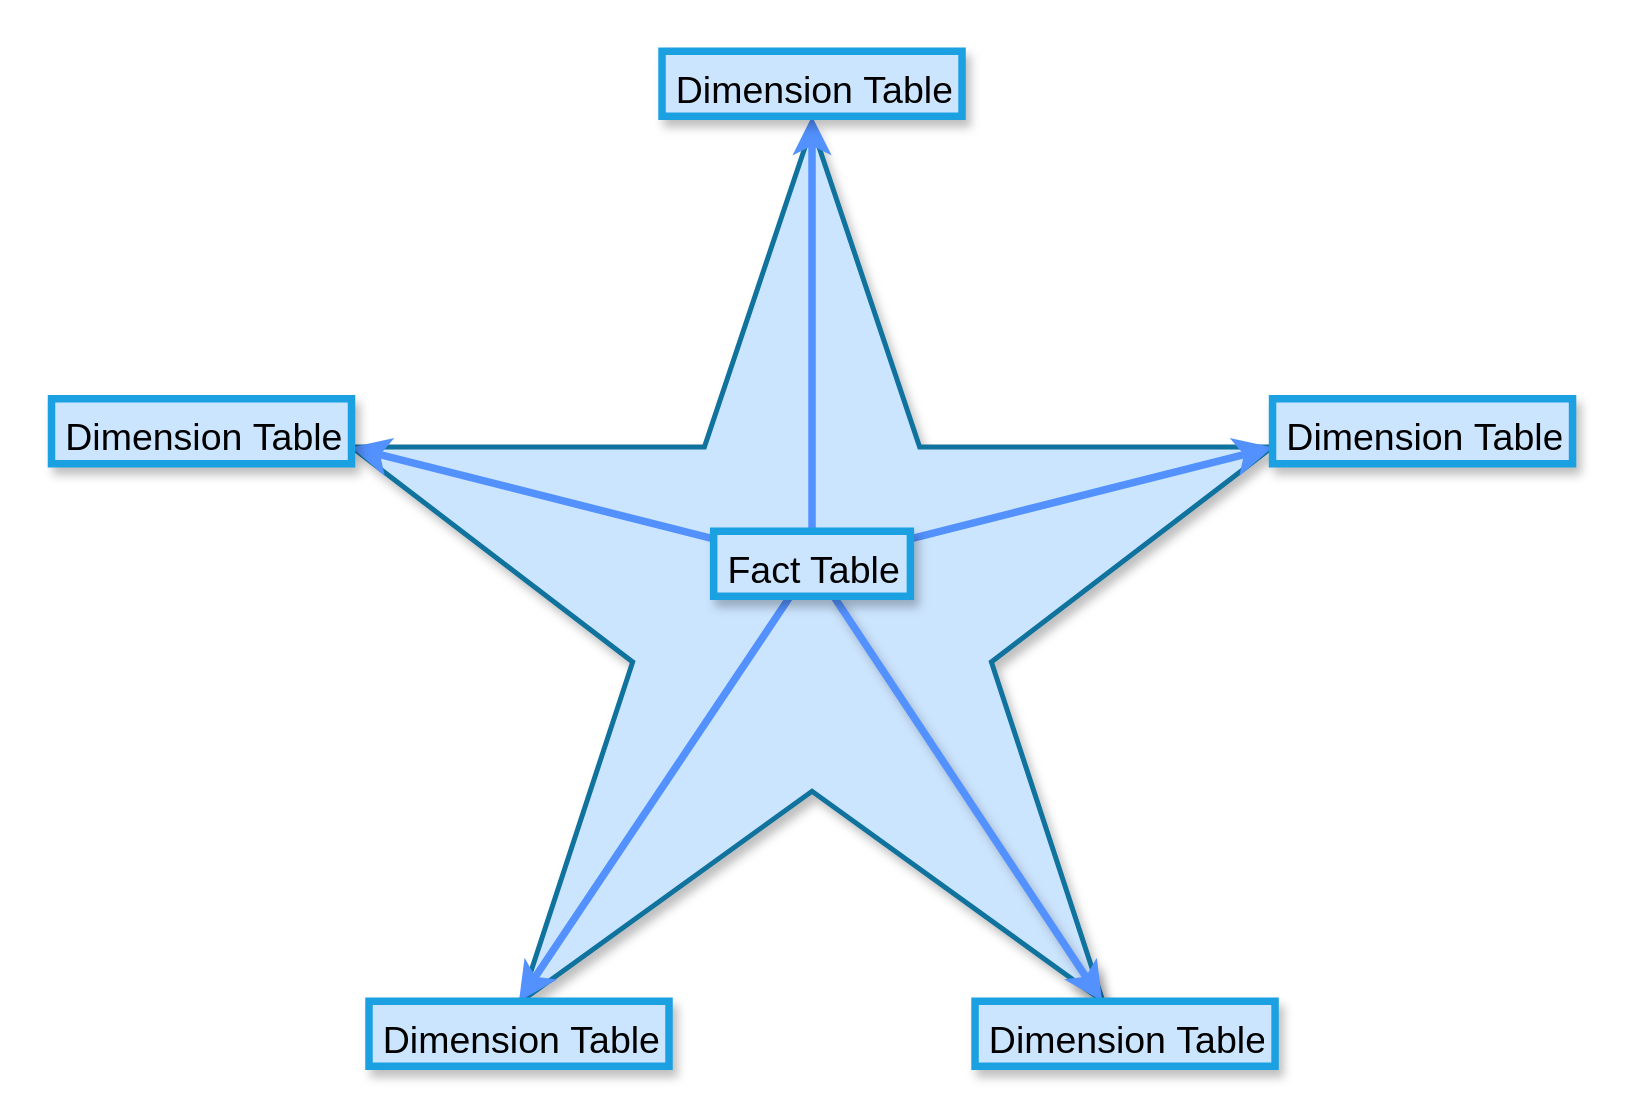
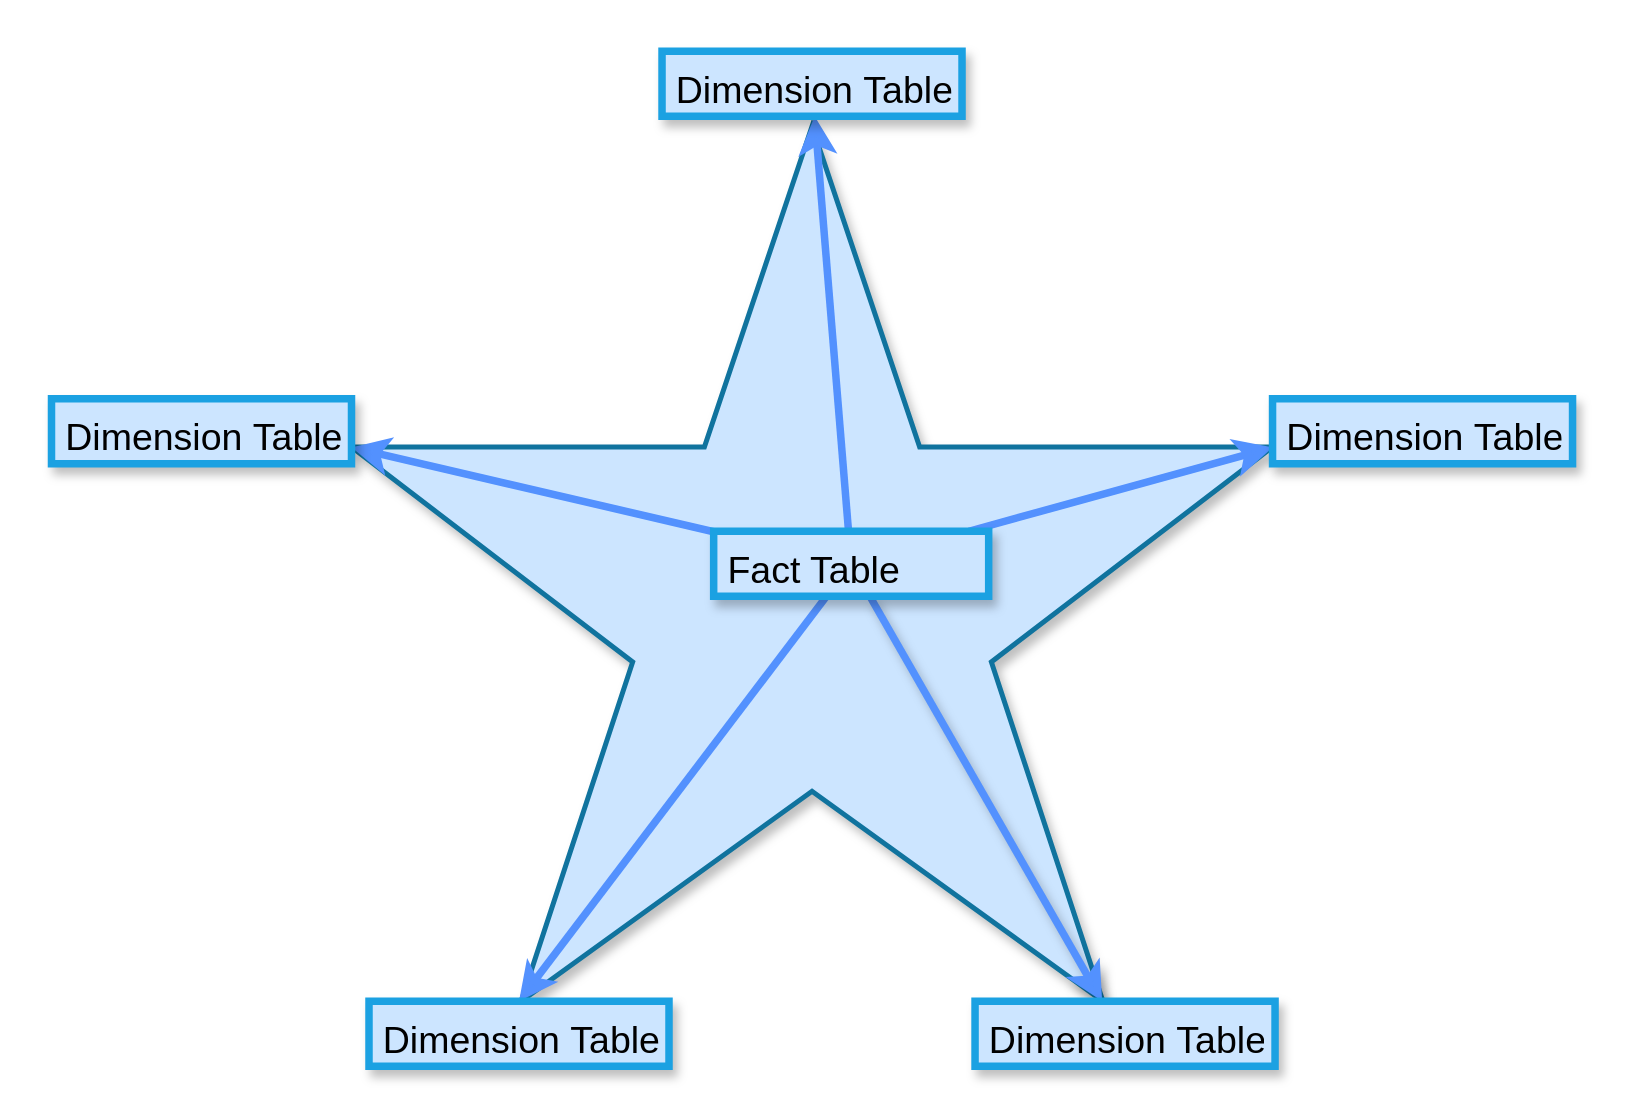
(812, 564) -> (851, 564)
